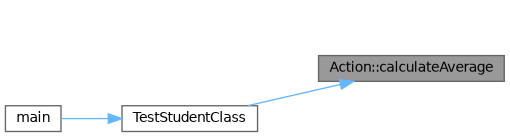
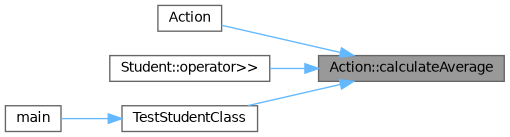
none -> (190, 18)
none -> (190, 68)
